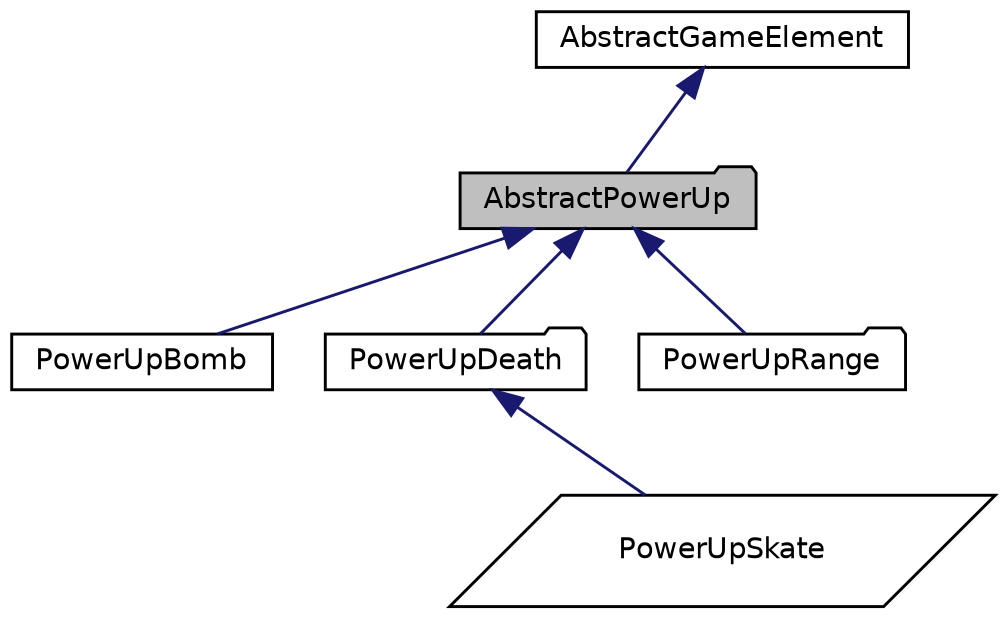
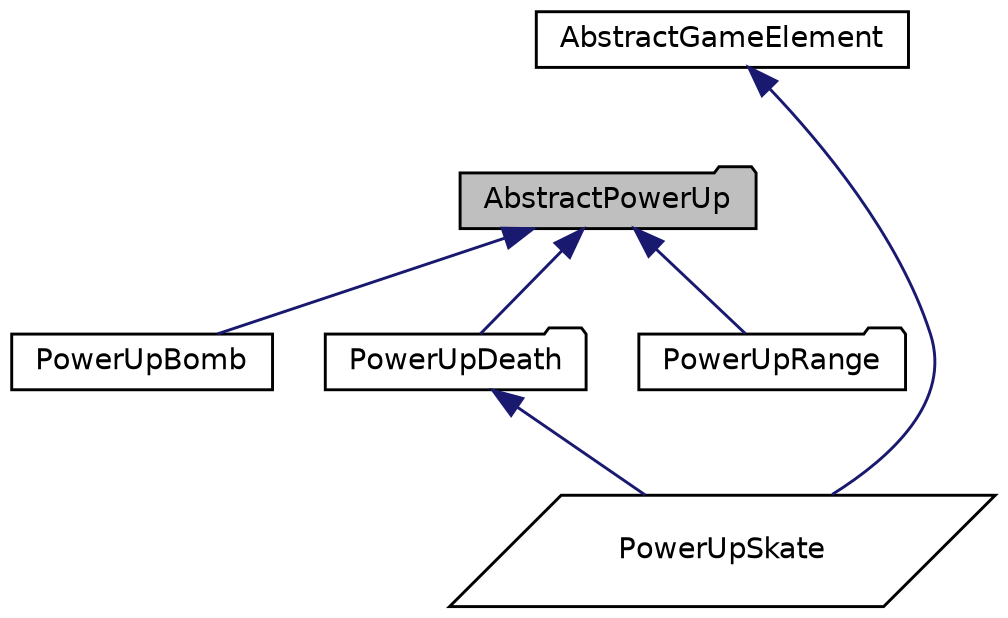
(656, 132) -> (914, 291)
